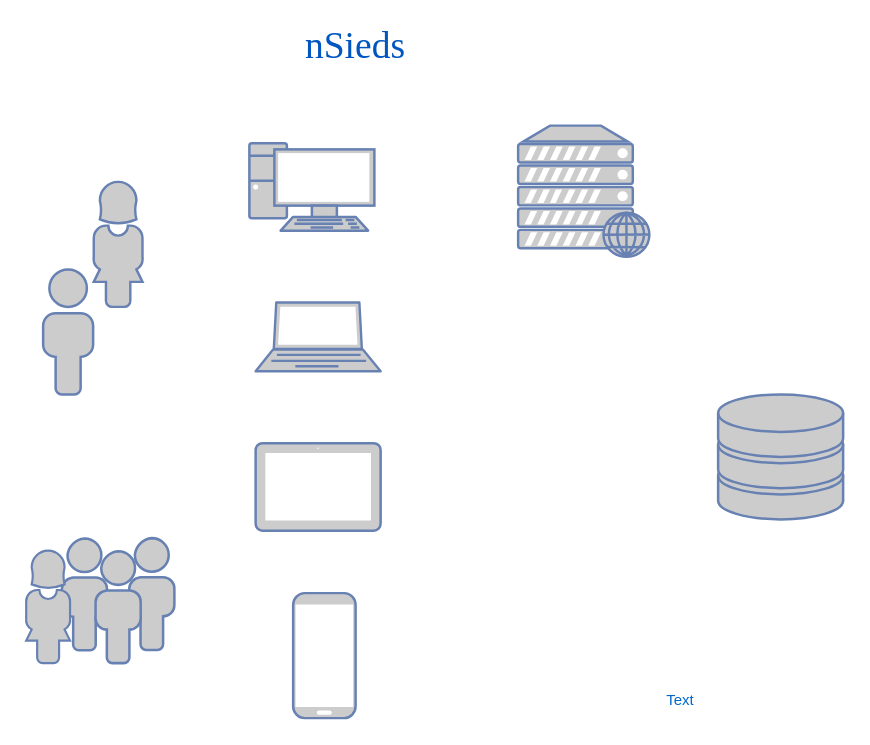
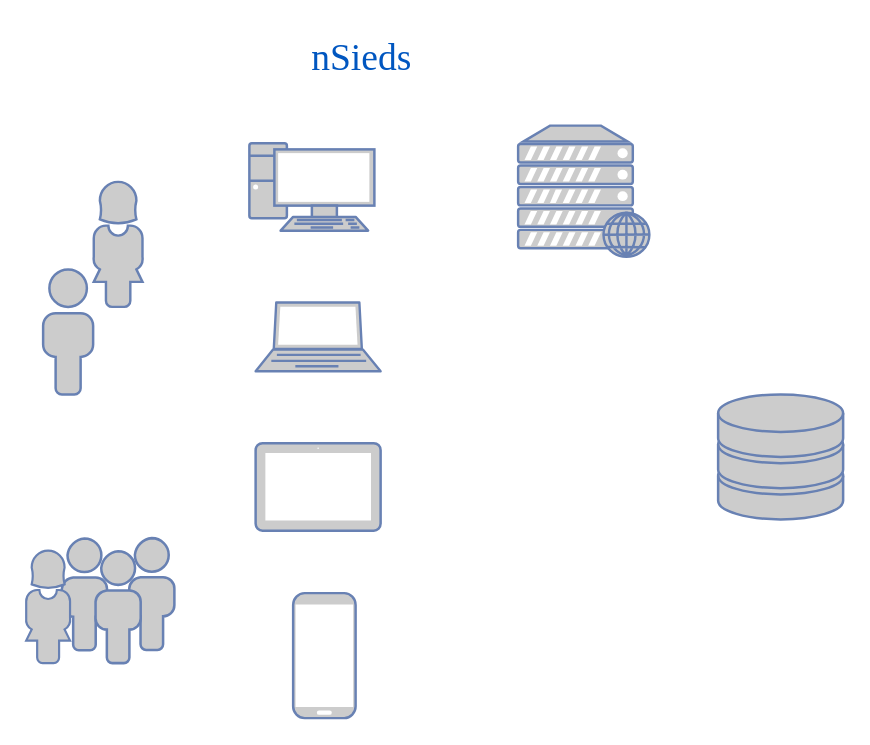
(356, 44) -> (362, 57)
(681, 701) -> none
